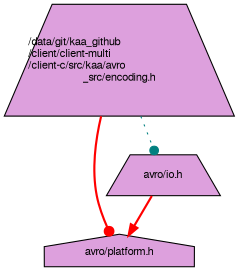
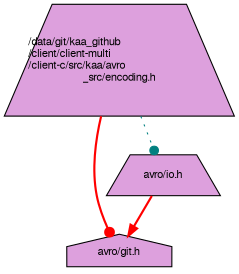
(119, 252) -> (119, 252)
